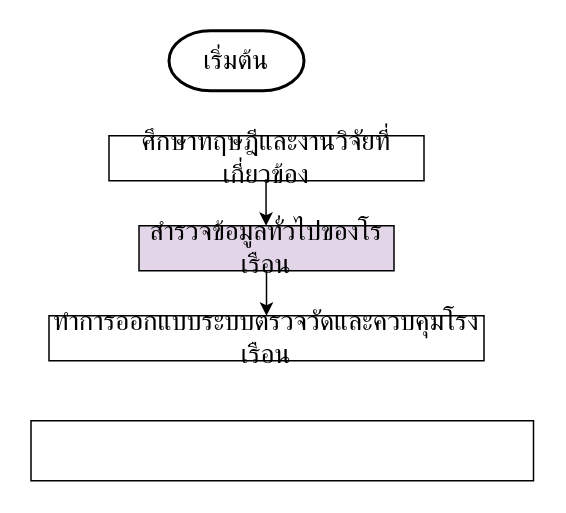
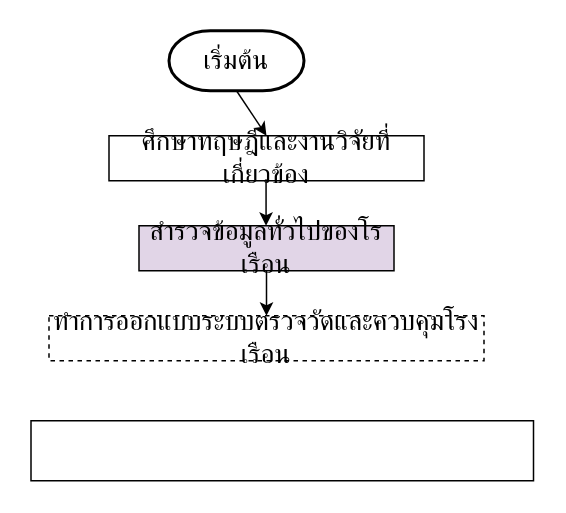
none -> (249, 109)
(266, 338) -> (266, 338)
